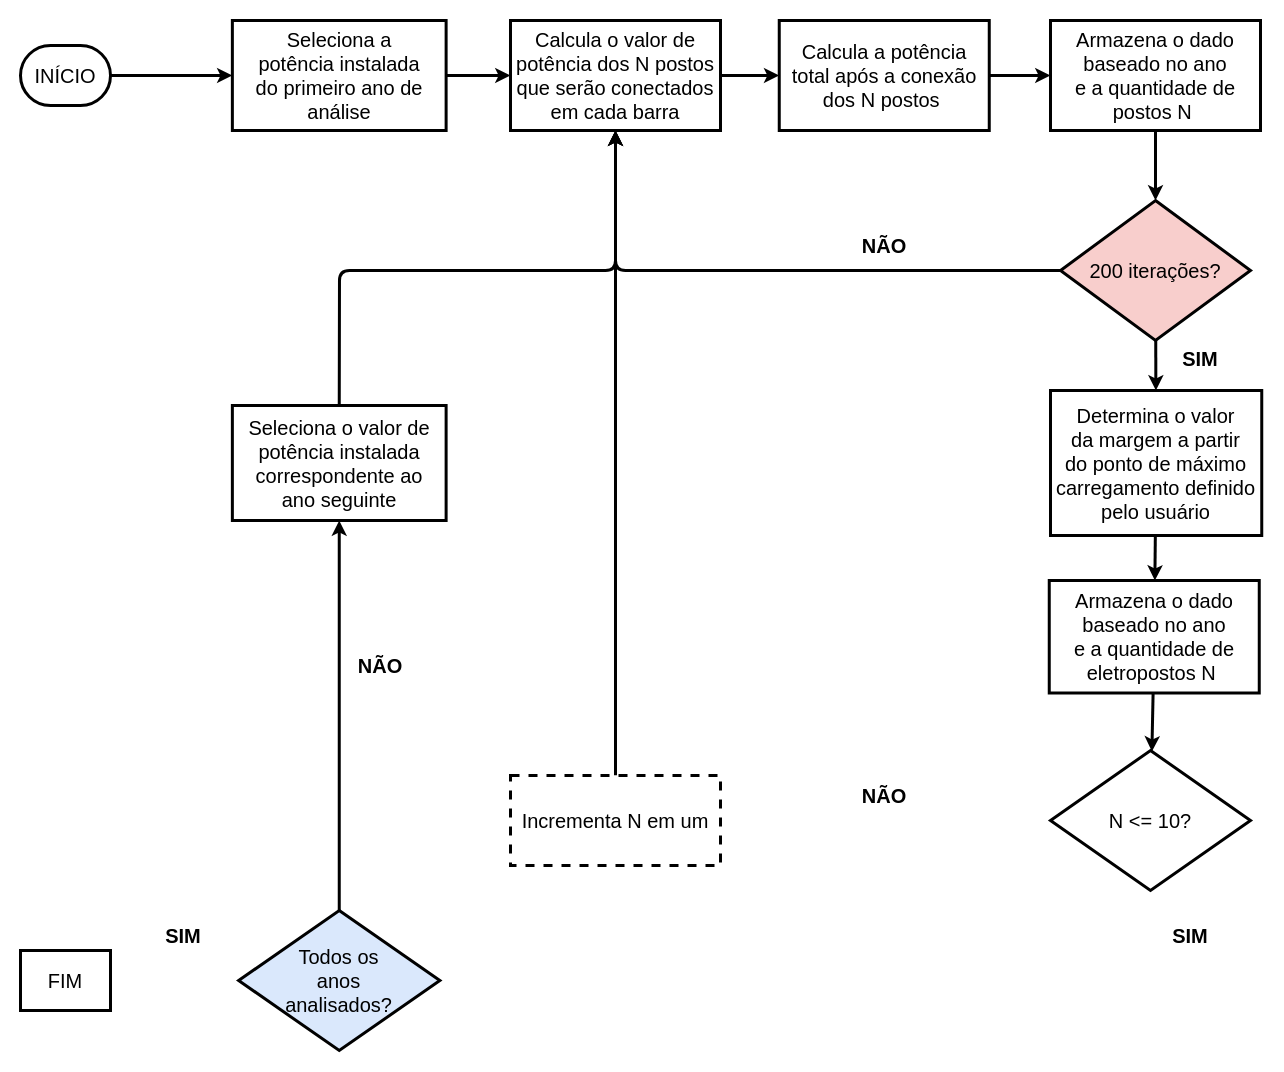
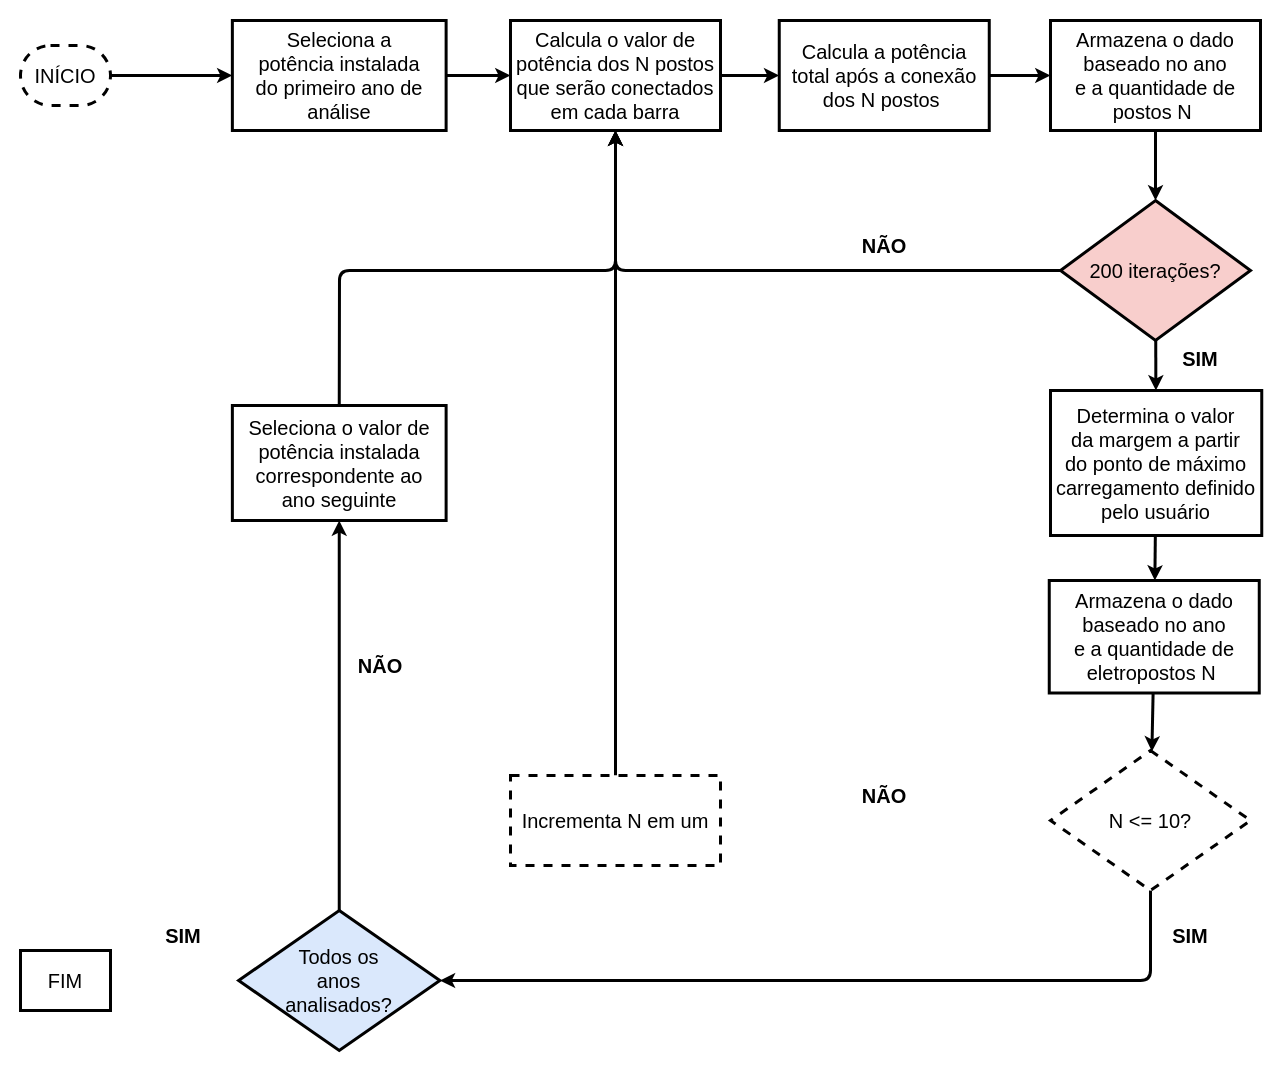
(66, 76) -> (66, 76)
(1151, 821) -> (1151, 821)
none -> (840, 981)
